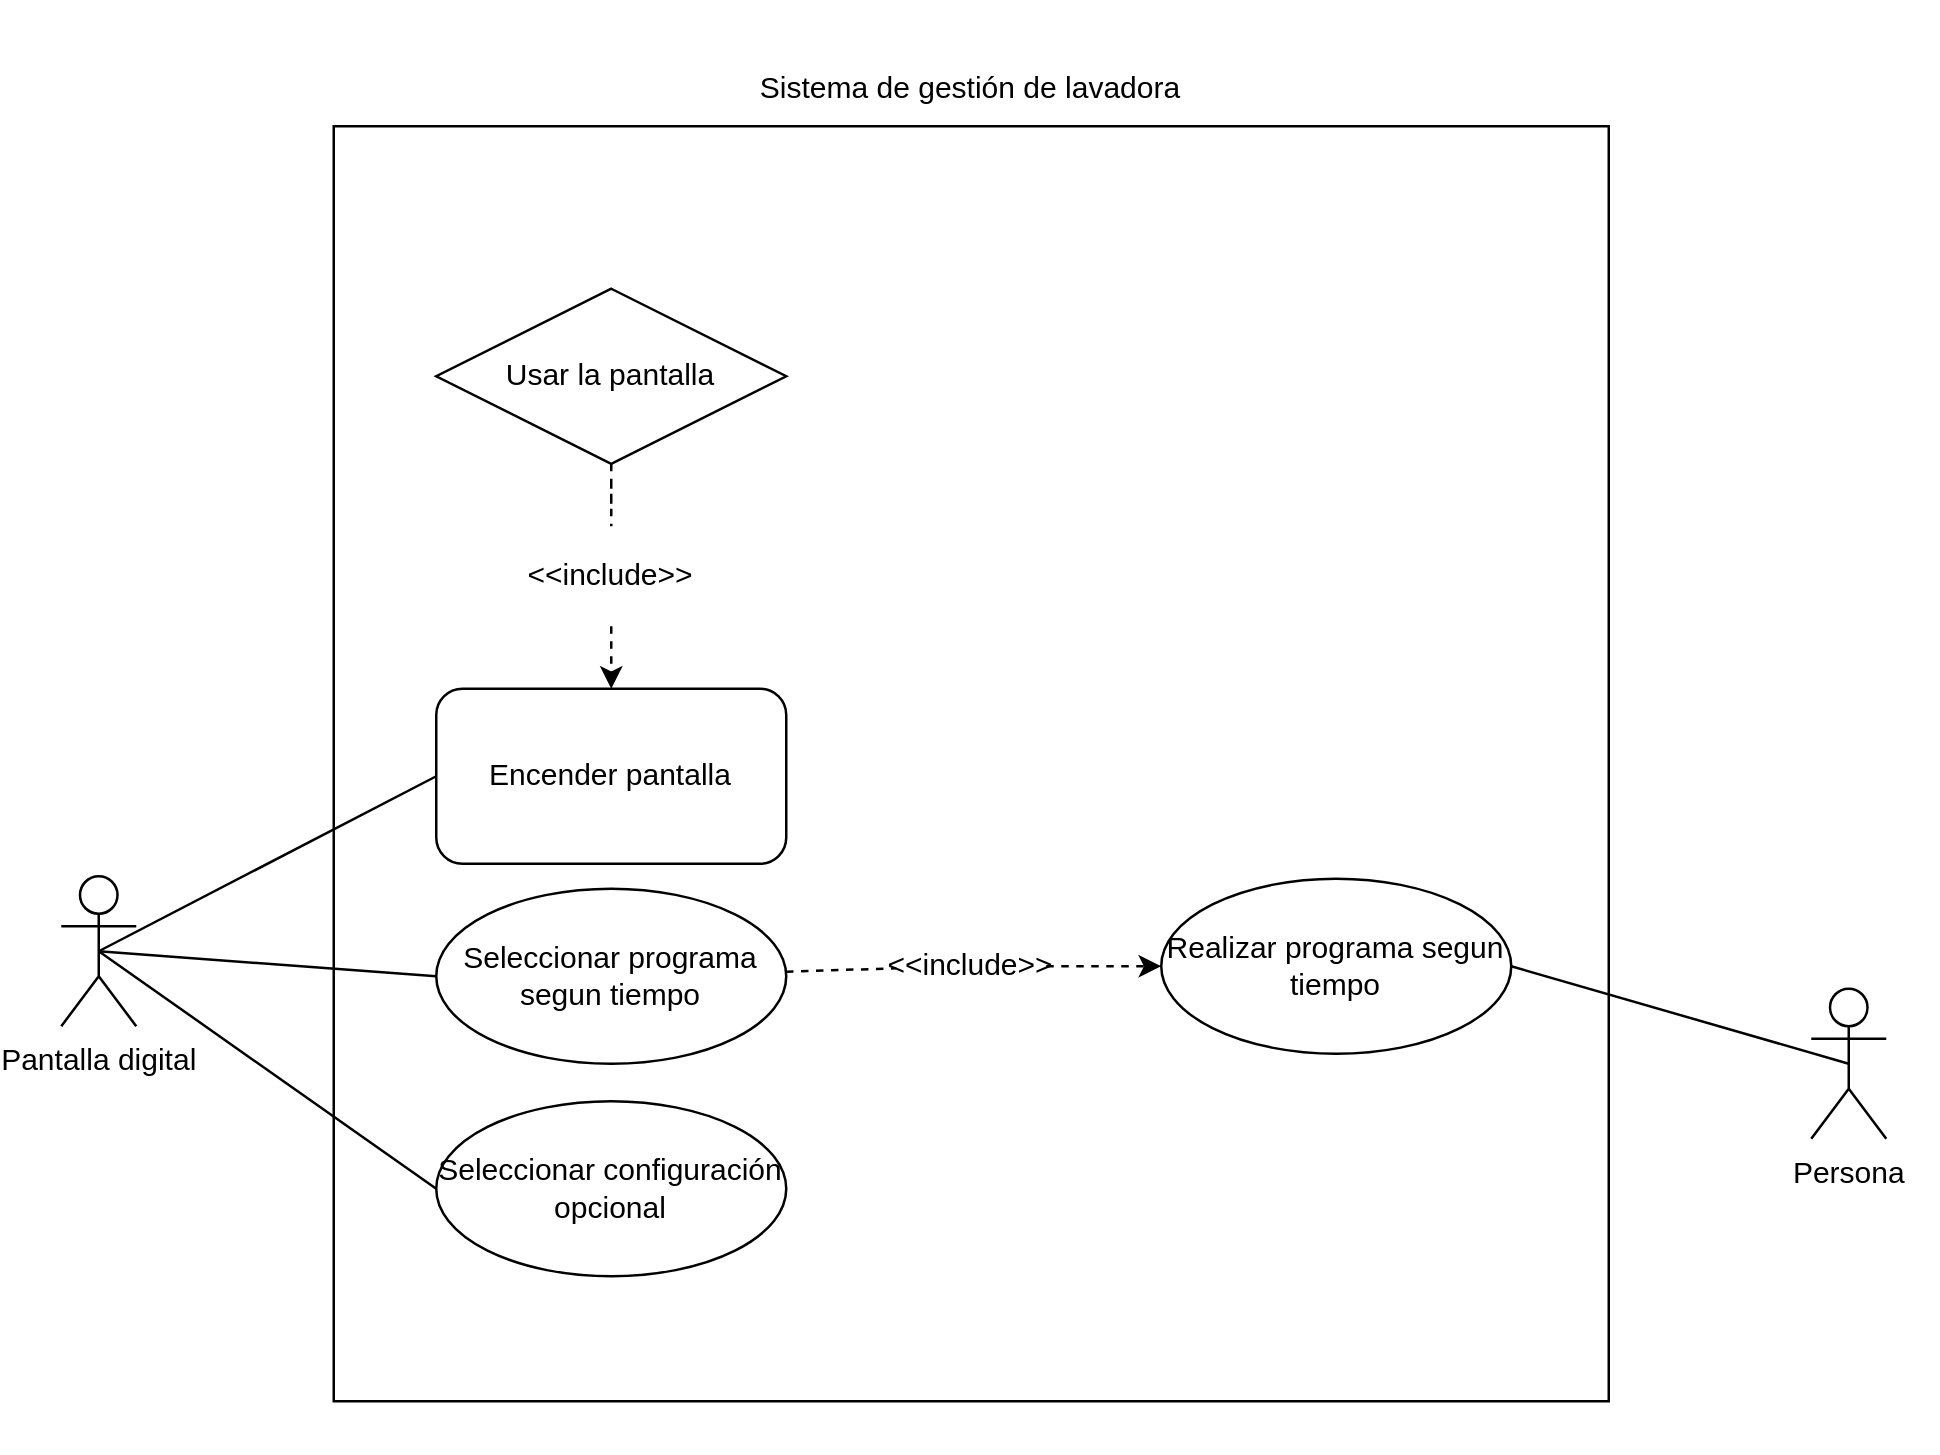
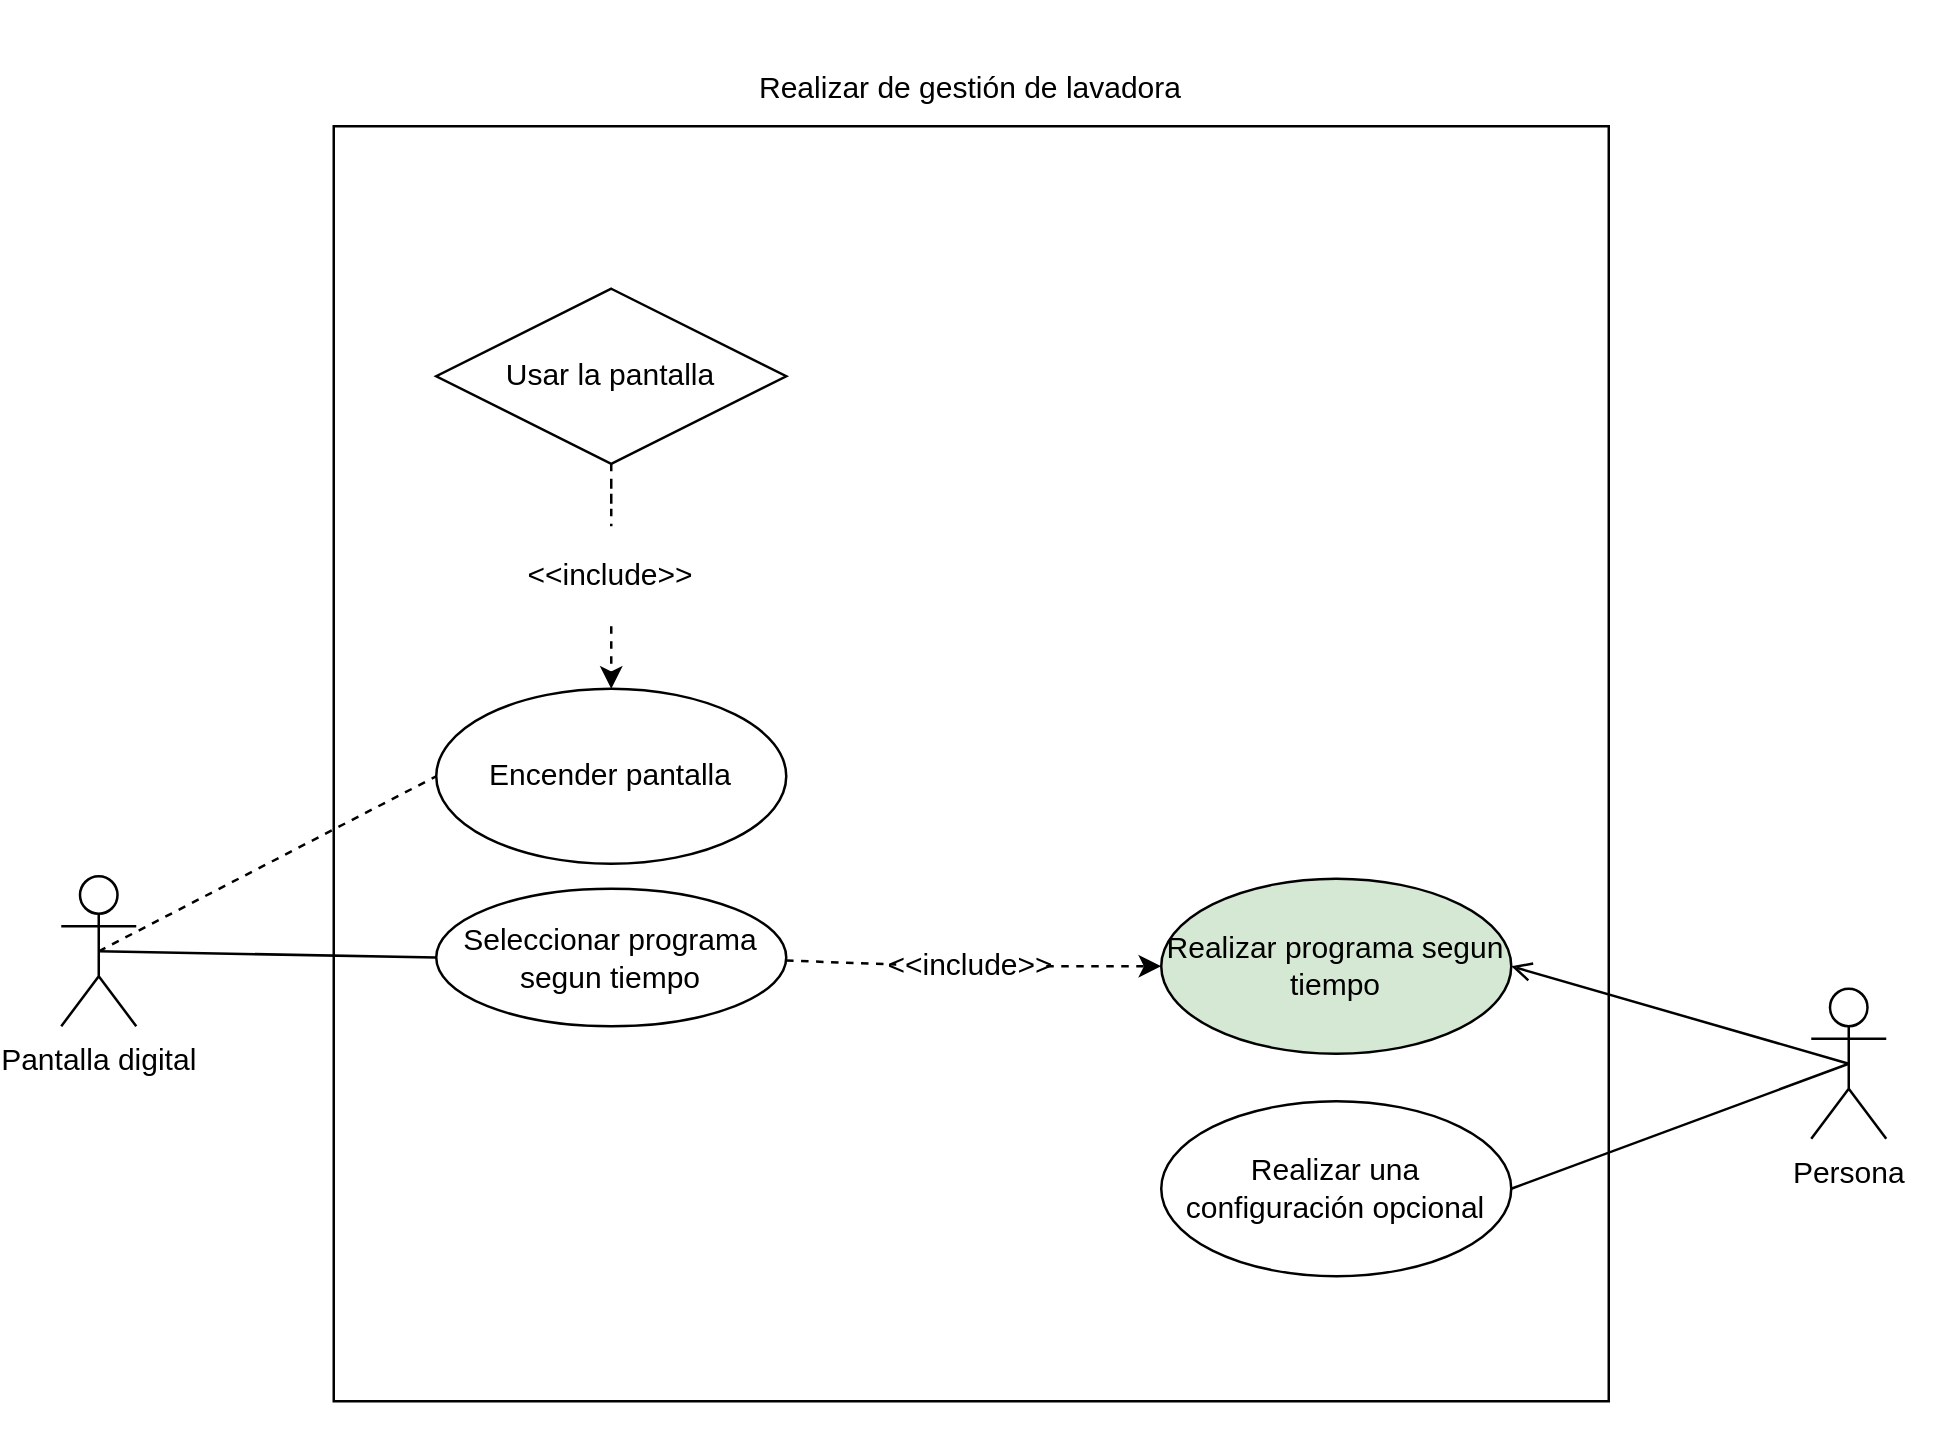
(971, 89) -> (971, 89)
(611, 776) -> (611, 776)
(285, 855) -> (285, 855)
(1336, 966) -> (1336, 966)
(1518, 968) -> (1520, 969)
(611, 976) -> (611, 958)
(275, 1075) -> none
none -> (1678, 1127)
(611, 1189) -> none
none -> (1336, 1189)
